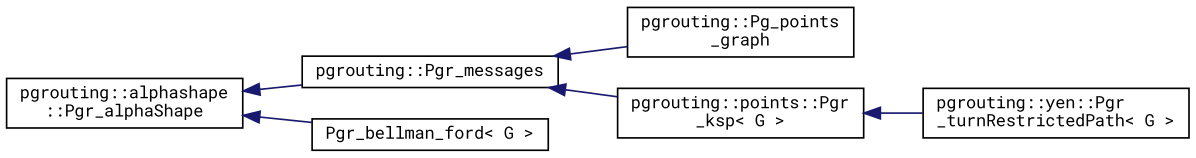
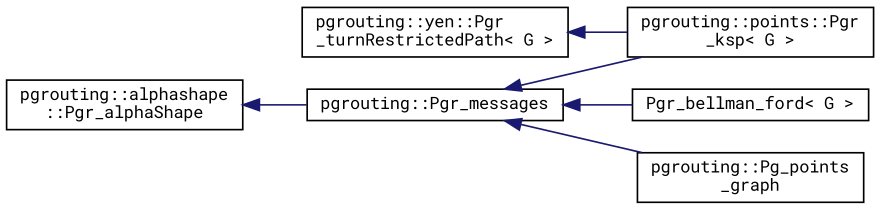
(902, 113) -> (606, 32)
(286, 120) -> (606, 105)
